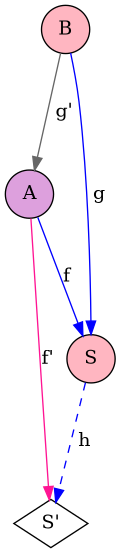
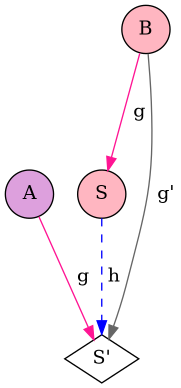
(49, 105) -> (148, 192)
(86, 187) -> (126, 105)
(58, 270) -> none
(48, 359) -> (80, 276)
